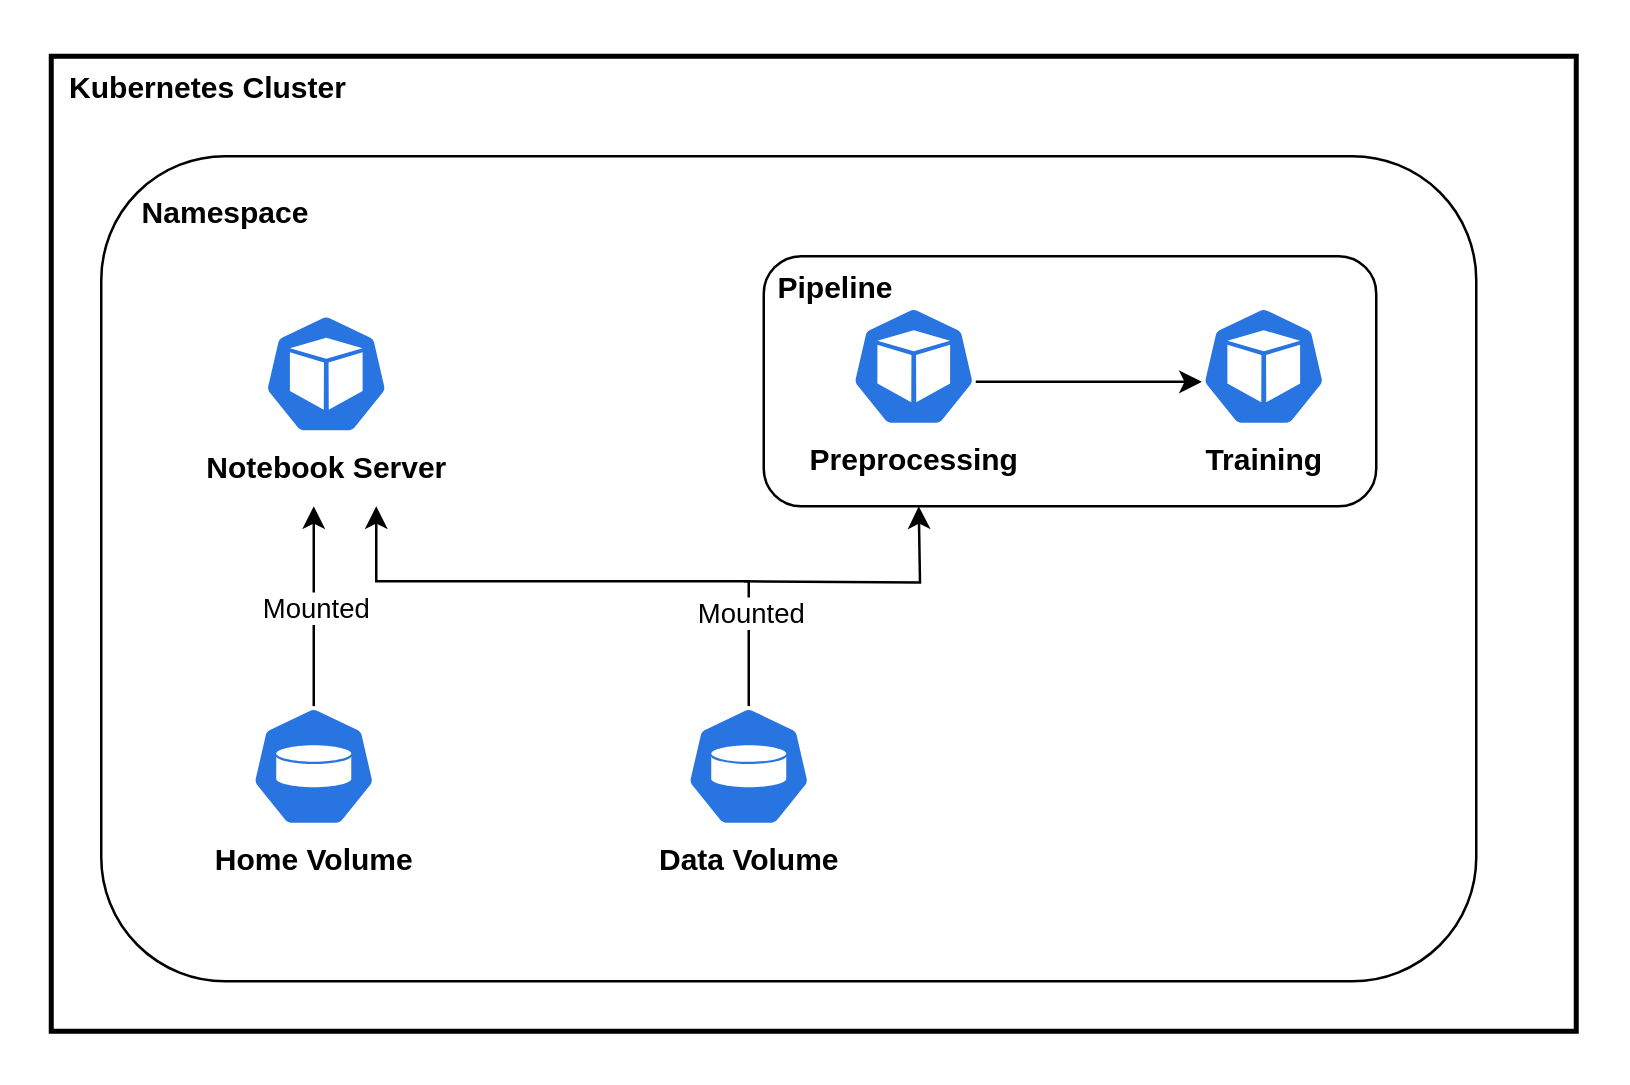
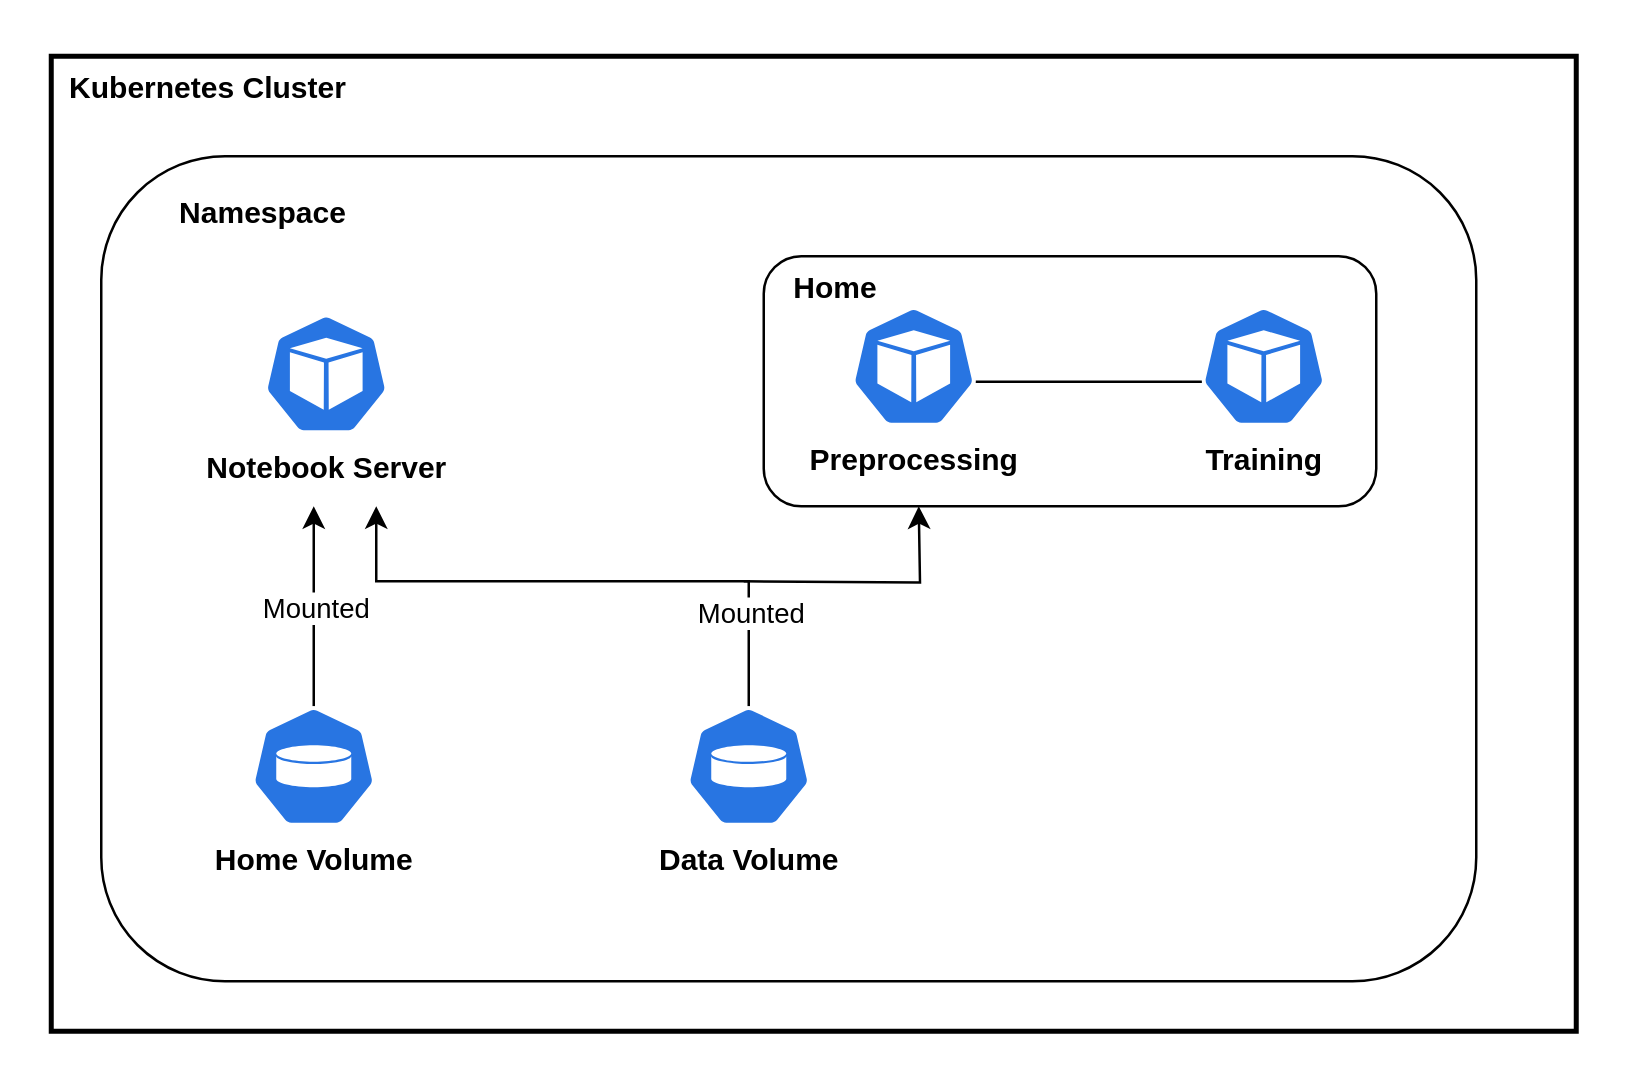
(226, 214) -> (264, 214)
(836, 289) -> (836, 289)
(1183, 382) -> (1191, 382)
